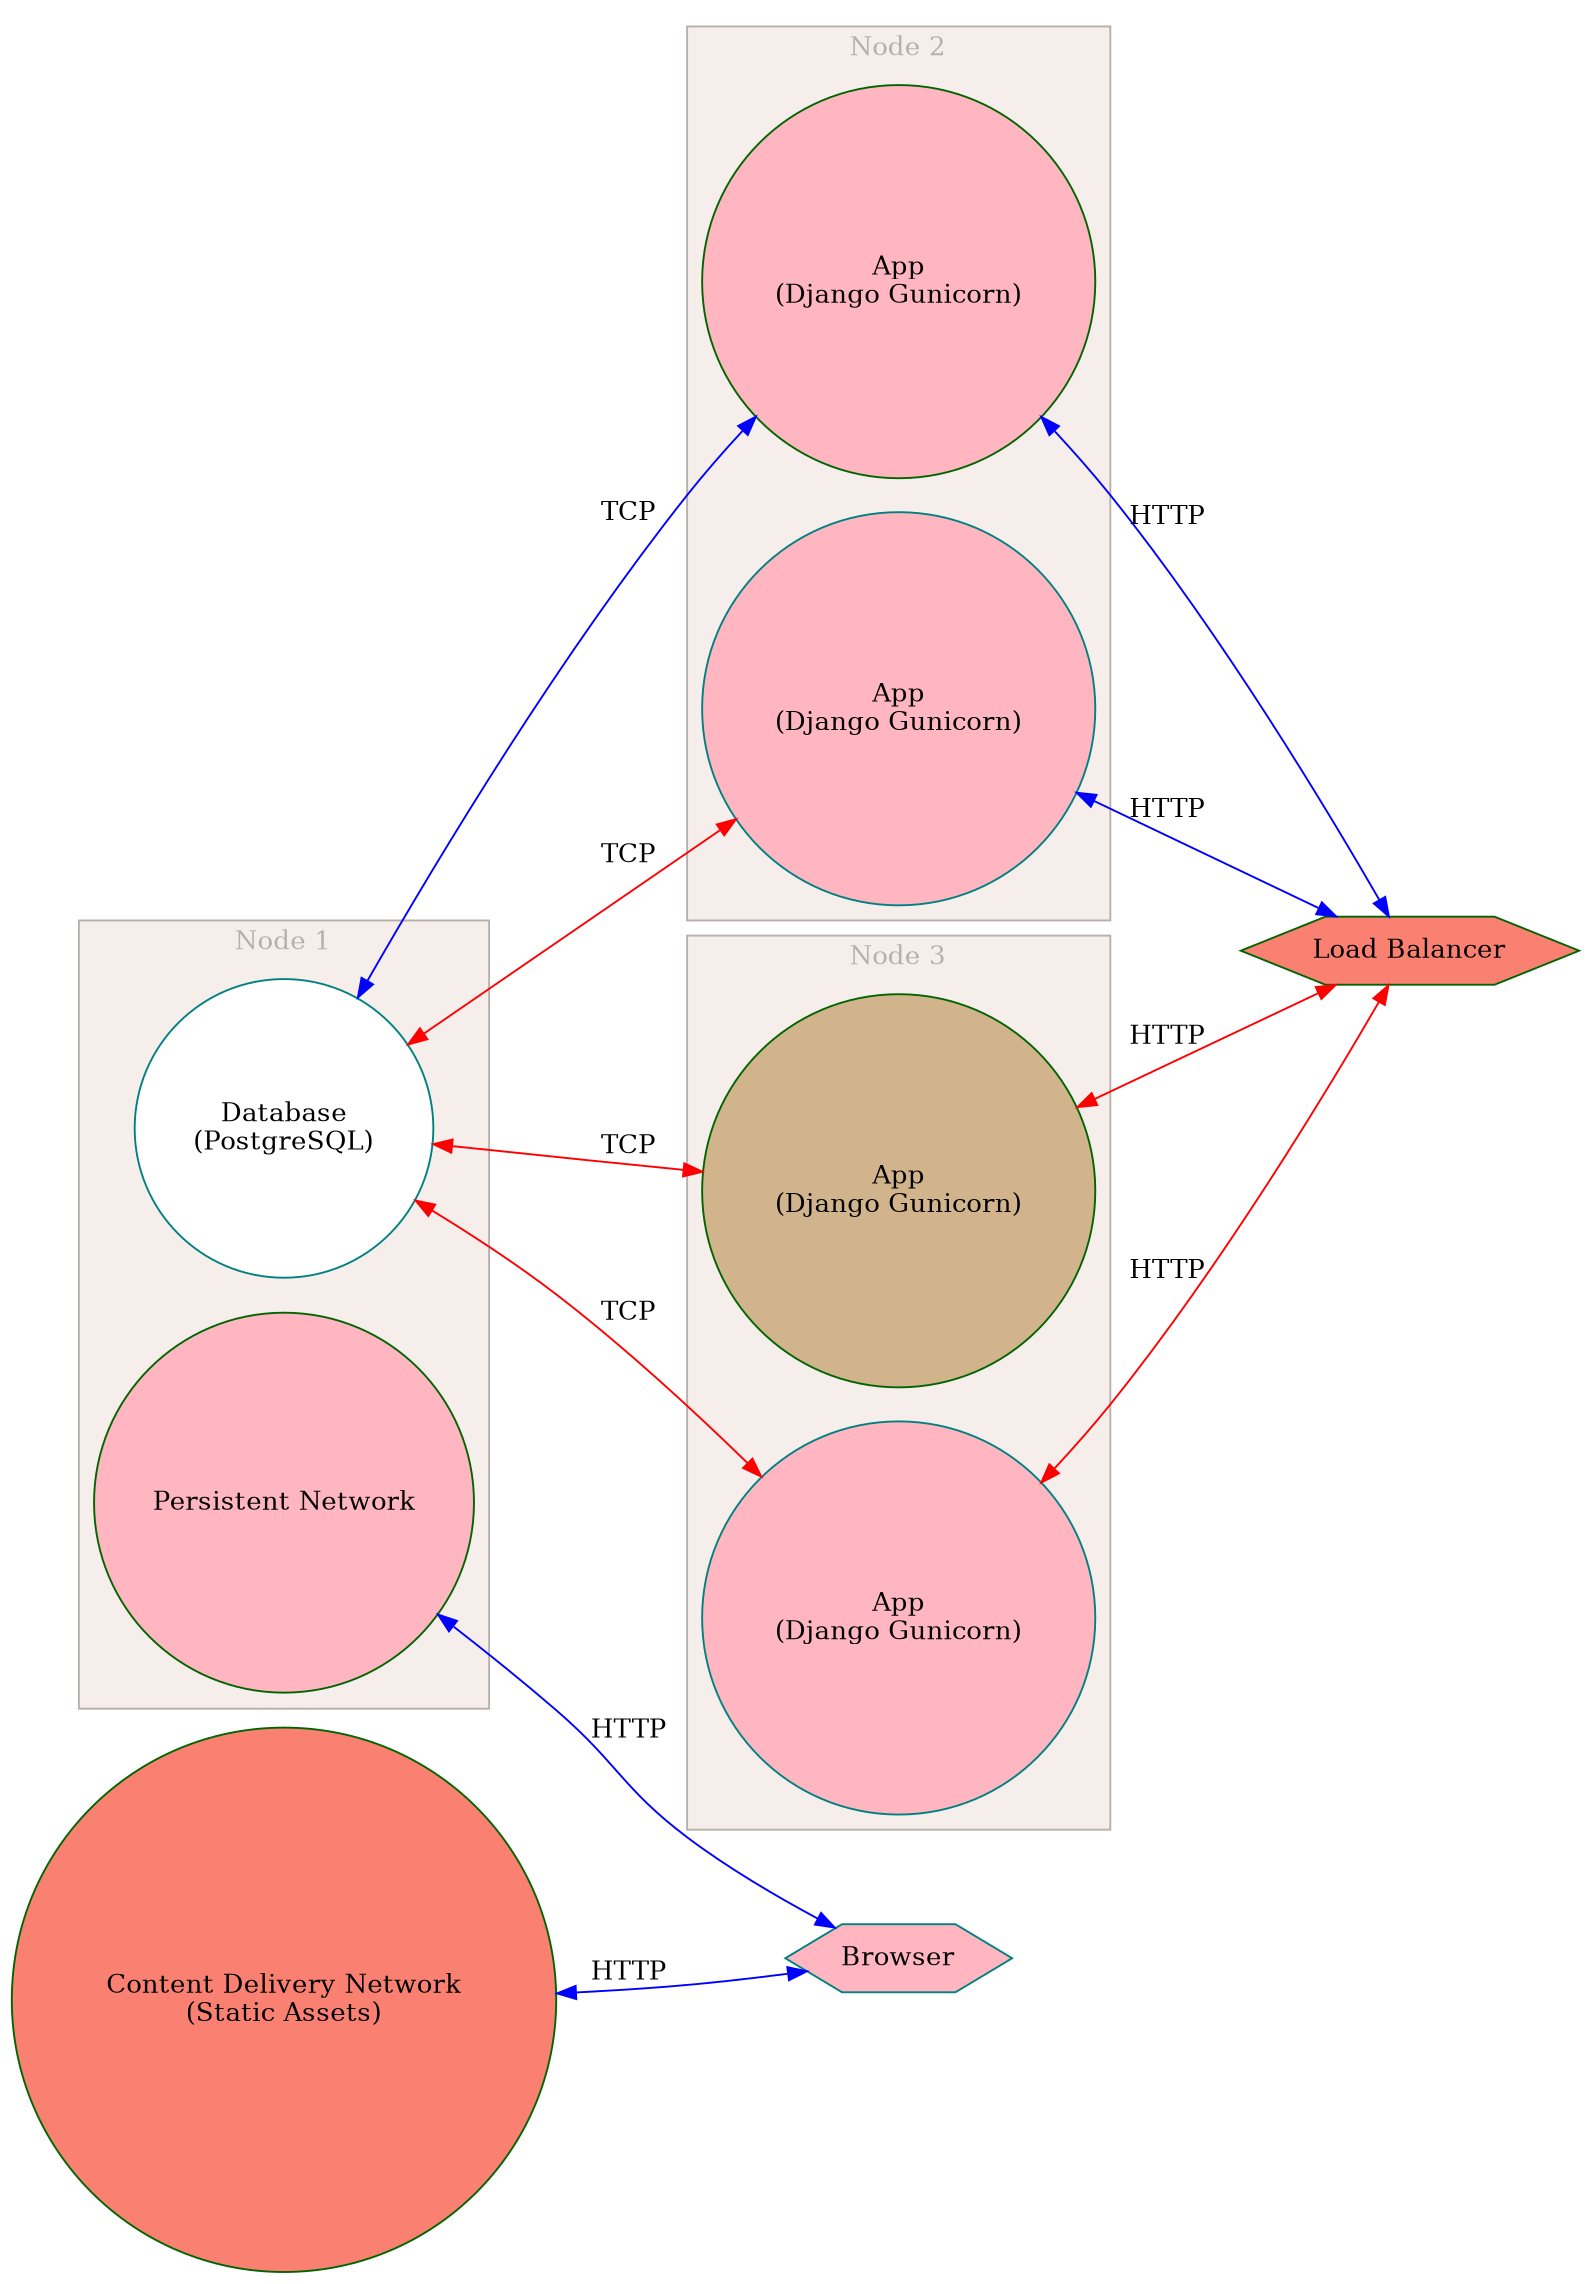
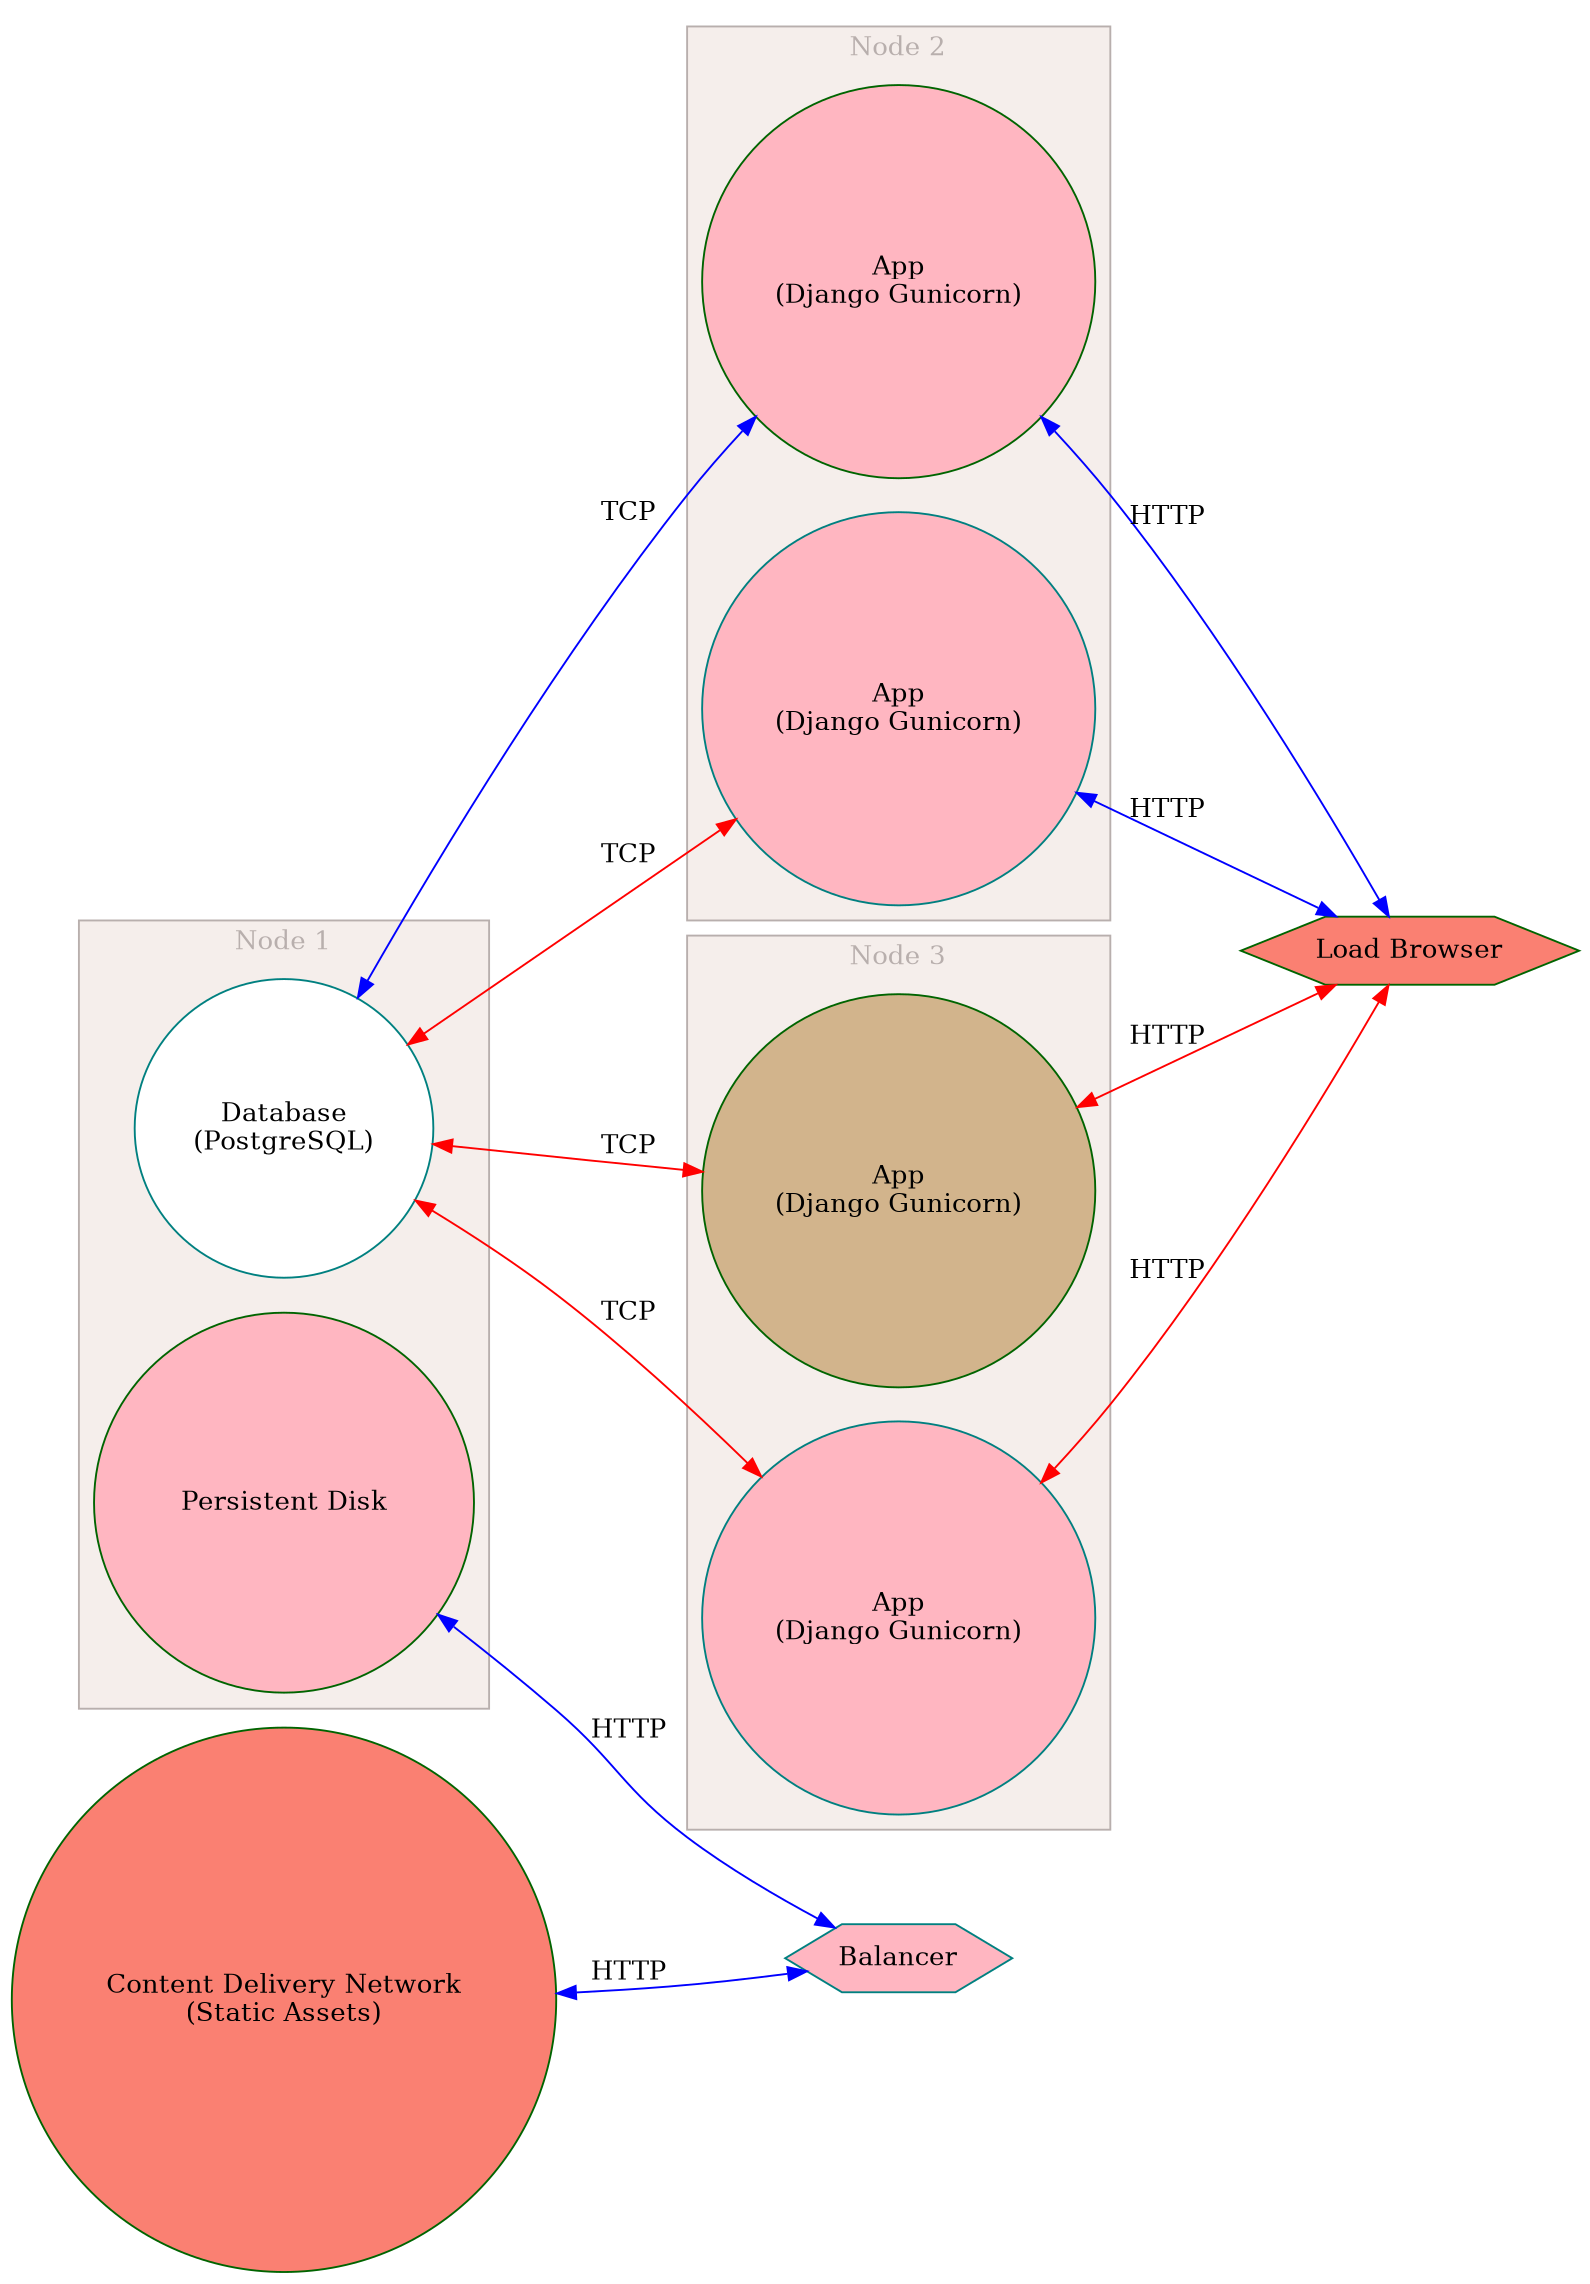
(1410, 951) -> (1410, 951)
(284, 1503) -> (284, 1503)
(899, 1958) -> (899, 1958)
